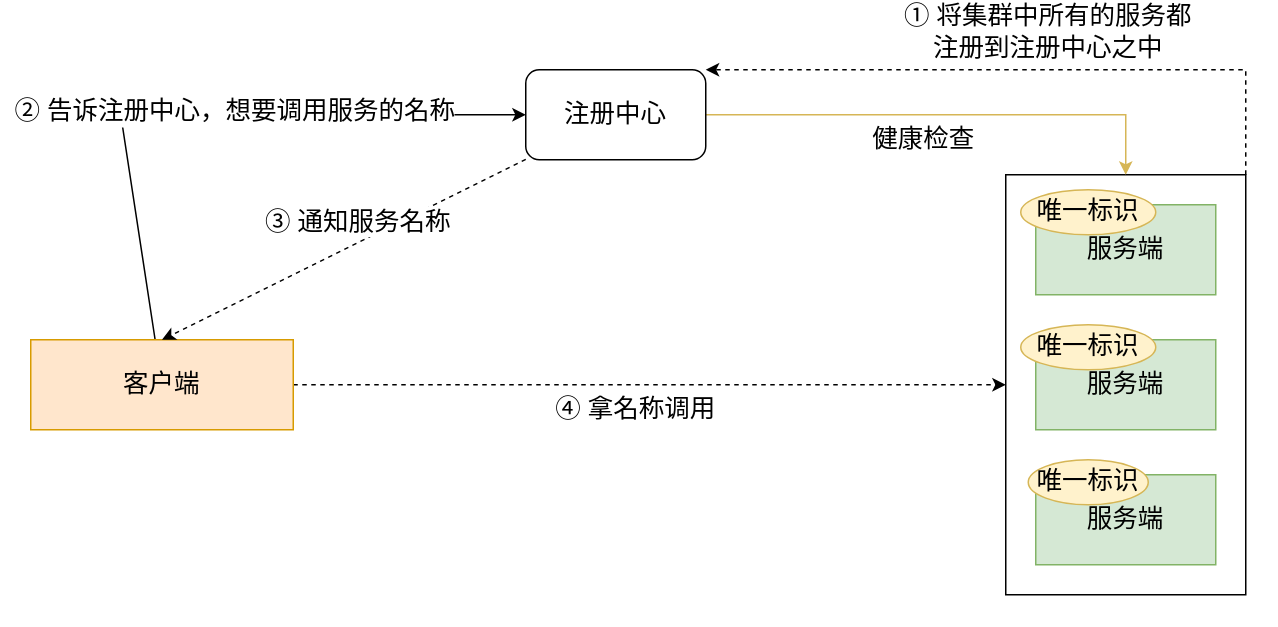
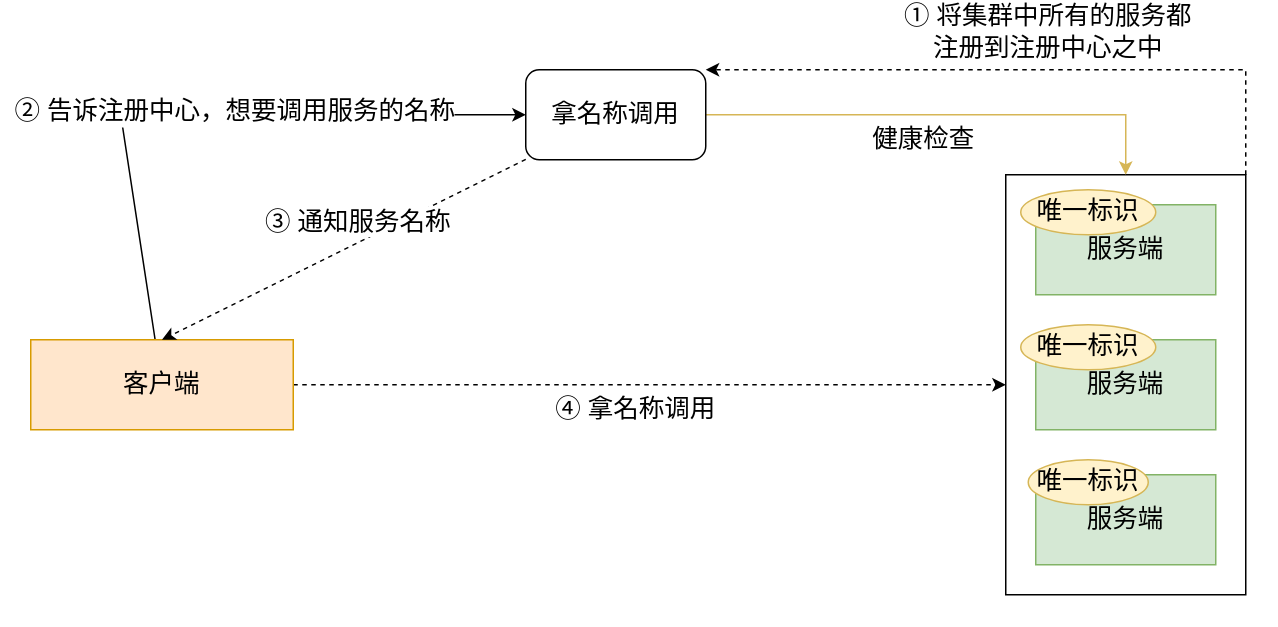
(616, 115) -> (616, 115)
